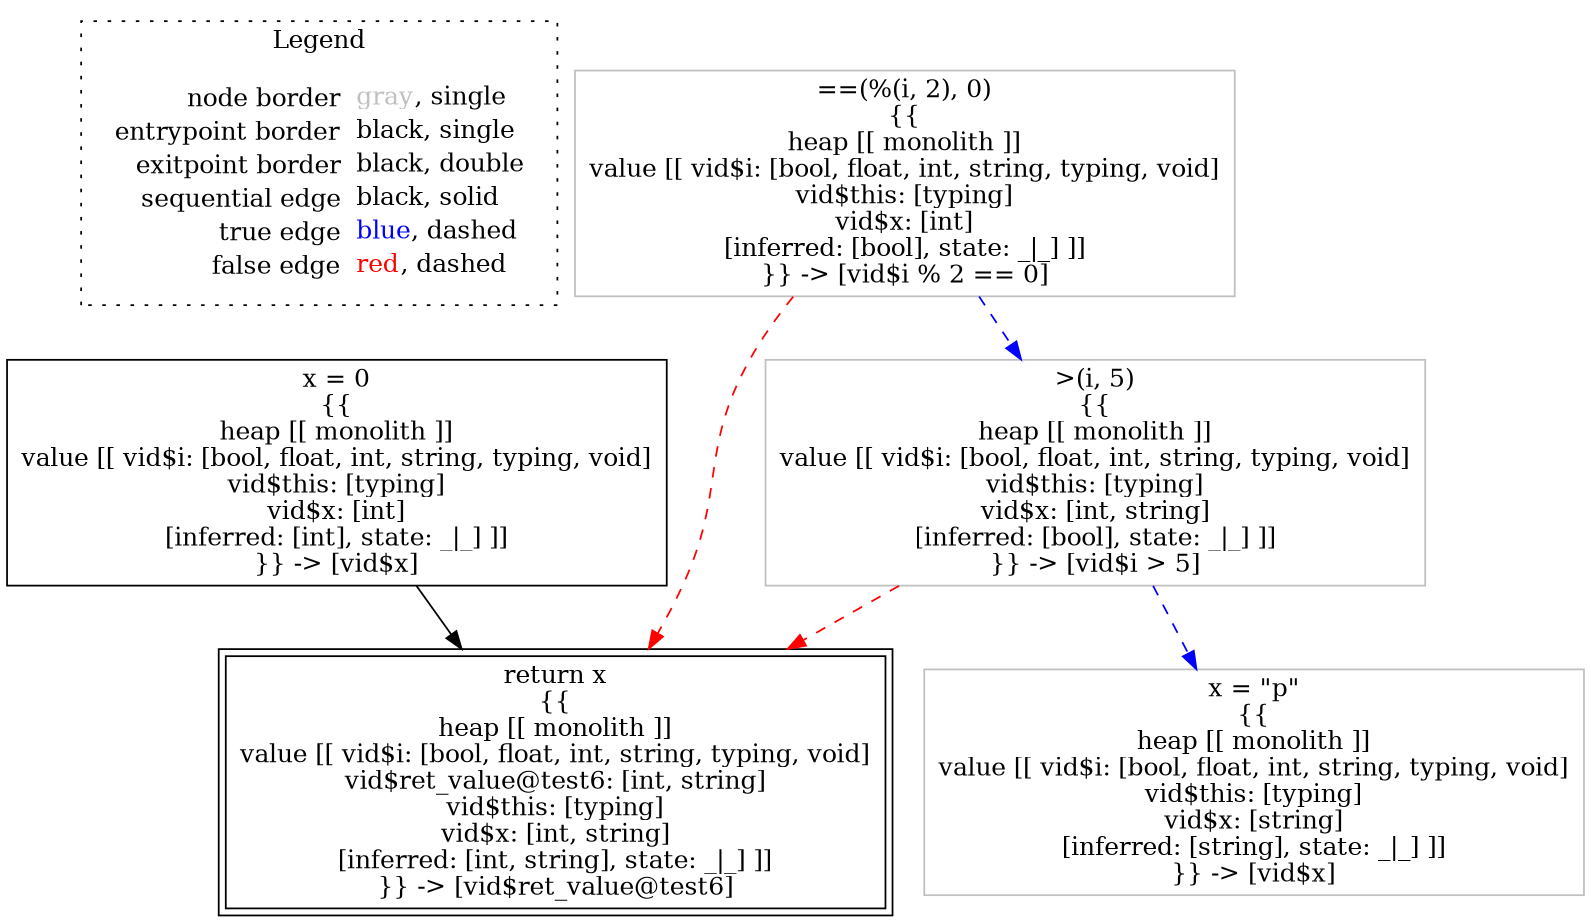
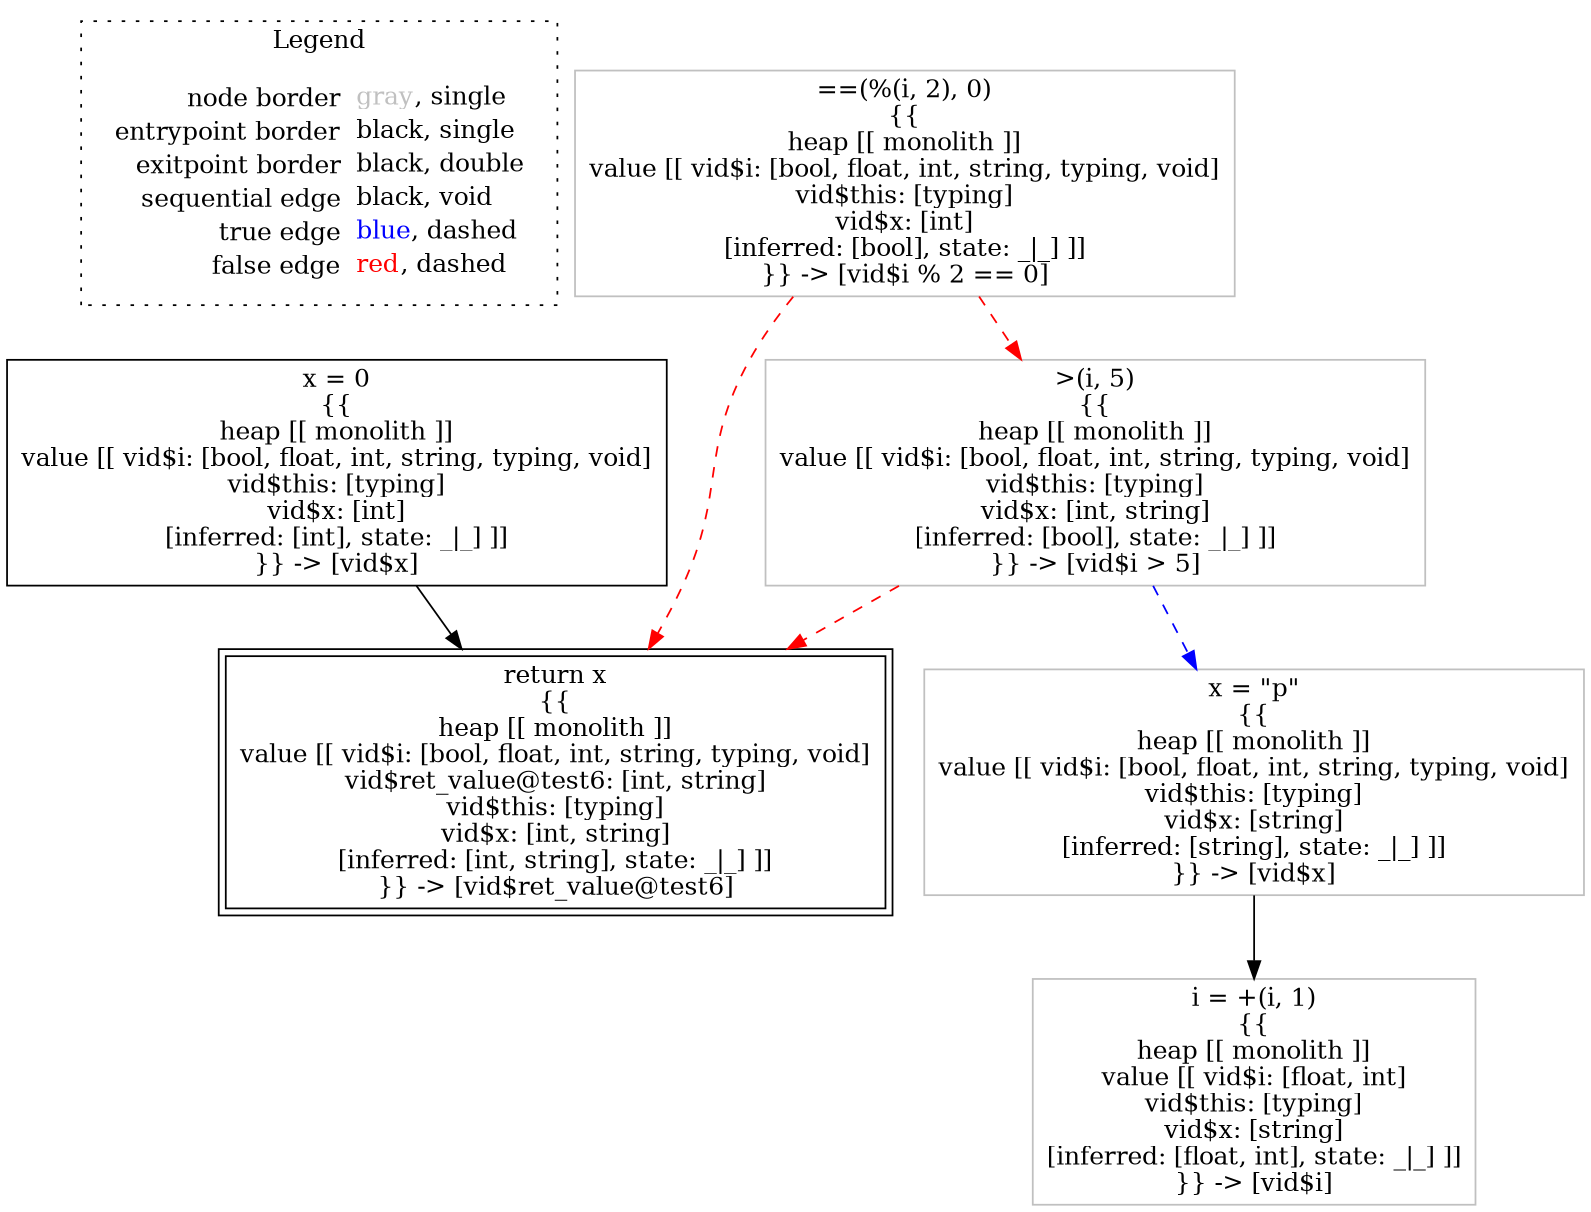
(461, 198) -> (459, 198)
(995, 320) -> (995, 320)
none -> (1254, 1092)
